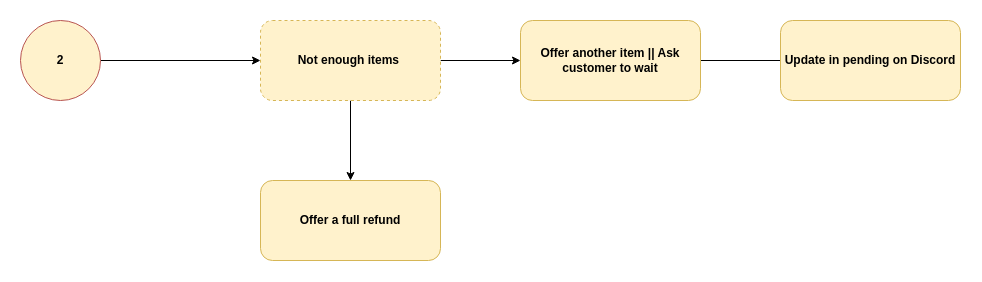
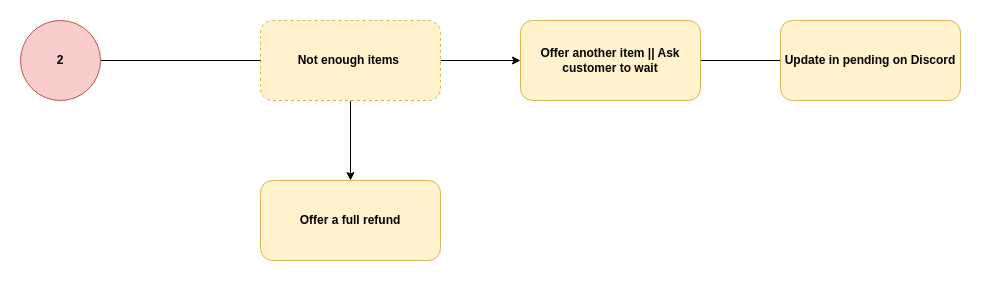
(61, 61) -> (61, 61)
(252, 61) -> (255, 61)
